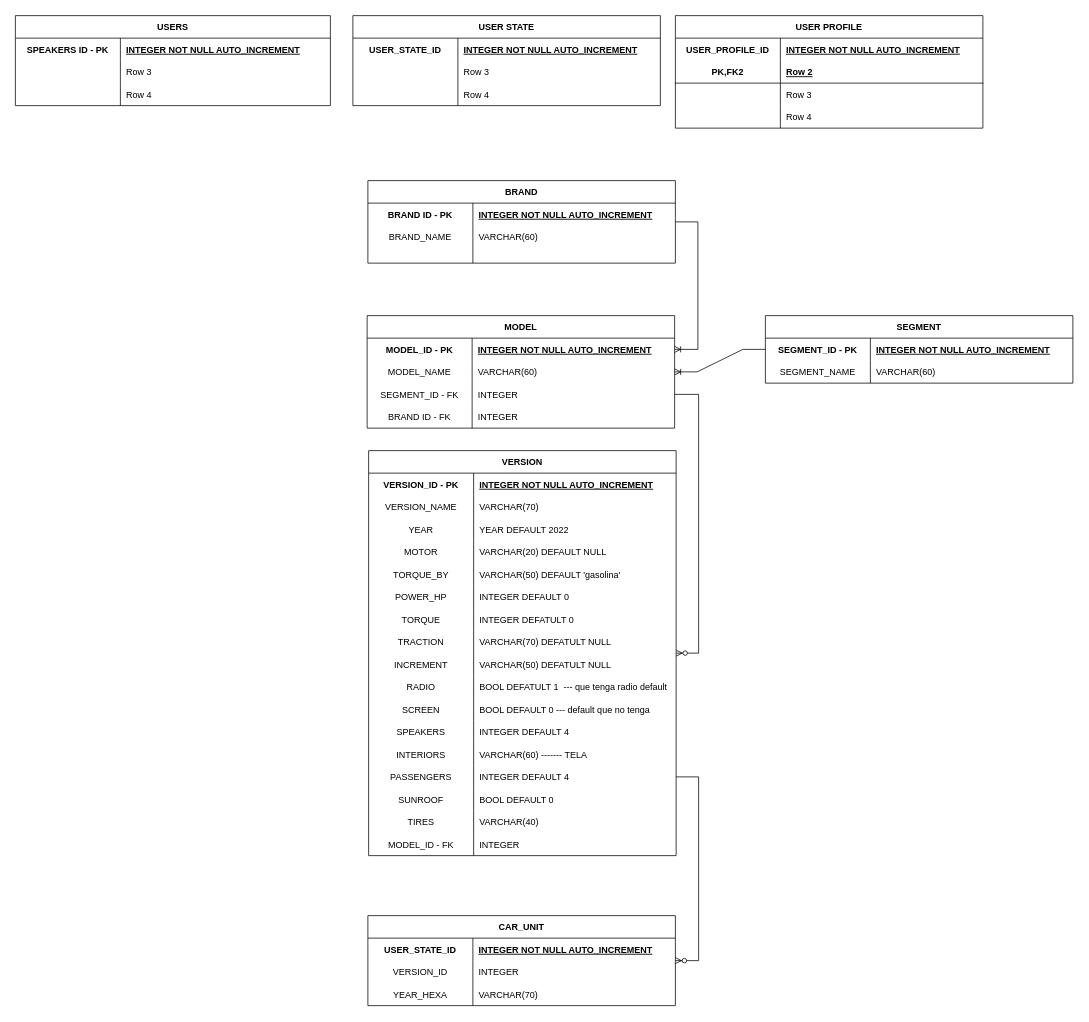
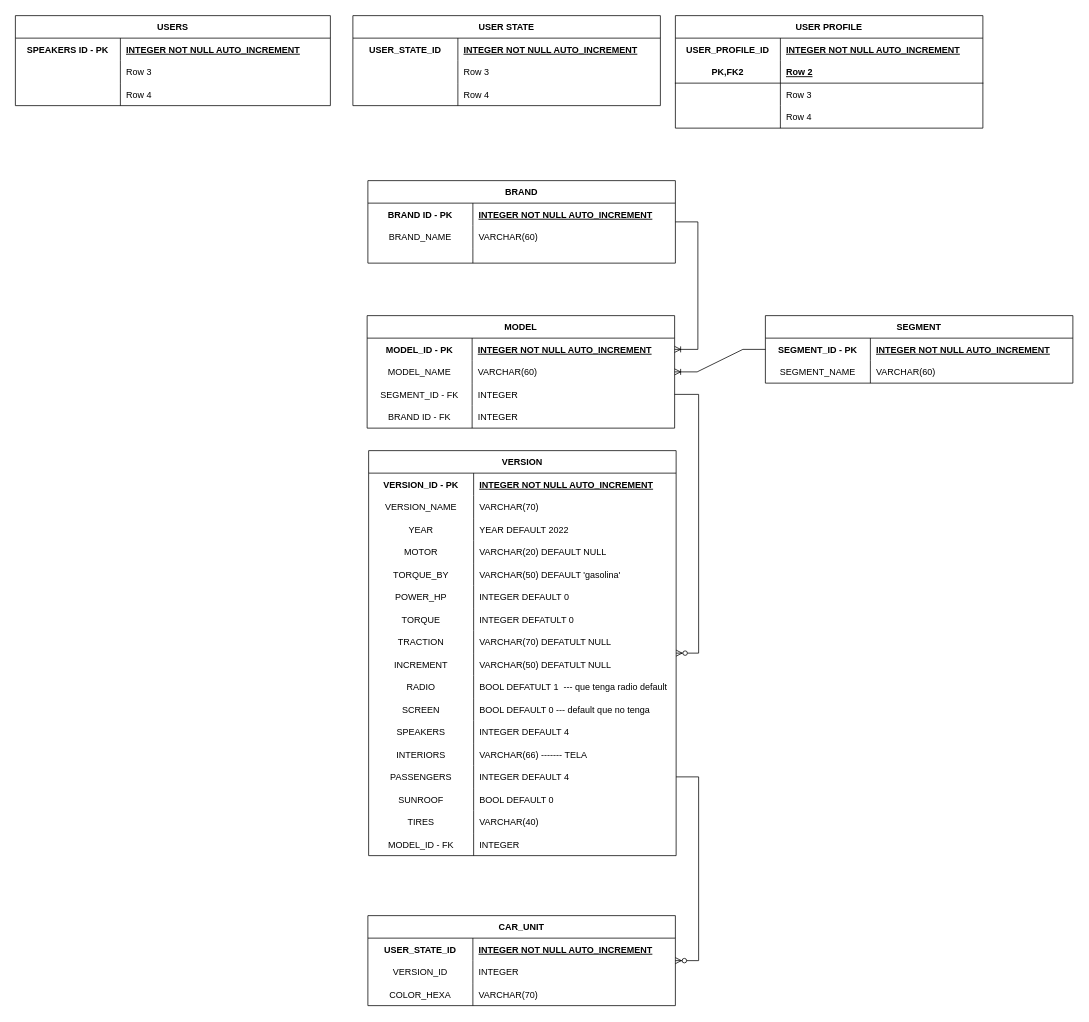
(537, 755) -> (537, 755)
(420, 995) -> (420, 995)
